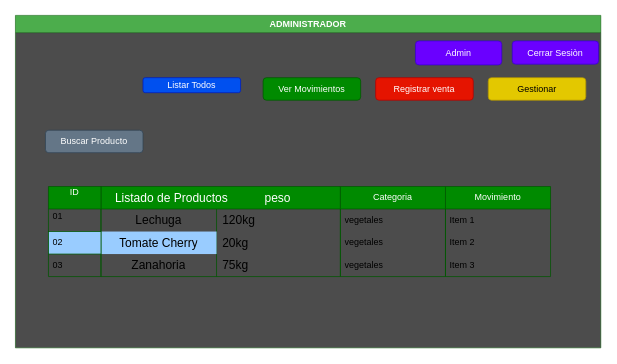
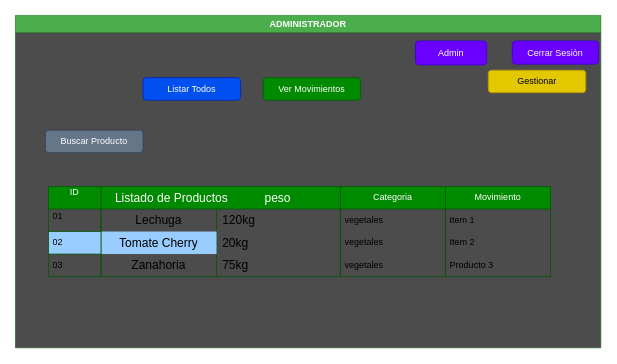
(458, 53) -> (451, 53)
(192, 85) -> (192, 89)
(424, 89) -> none
(537, 89) -> (537, 81)
(464, 265) -> (474, 265)
